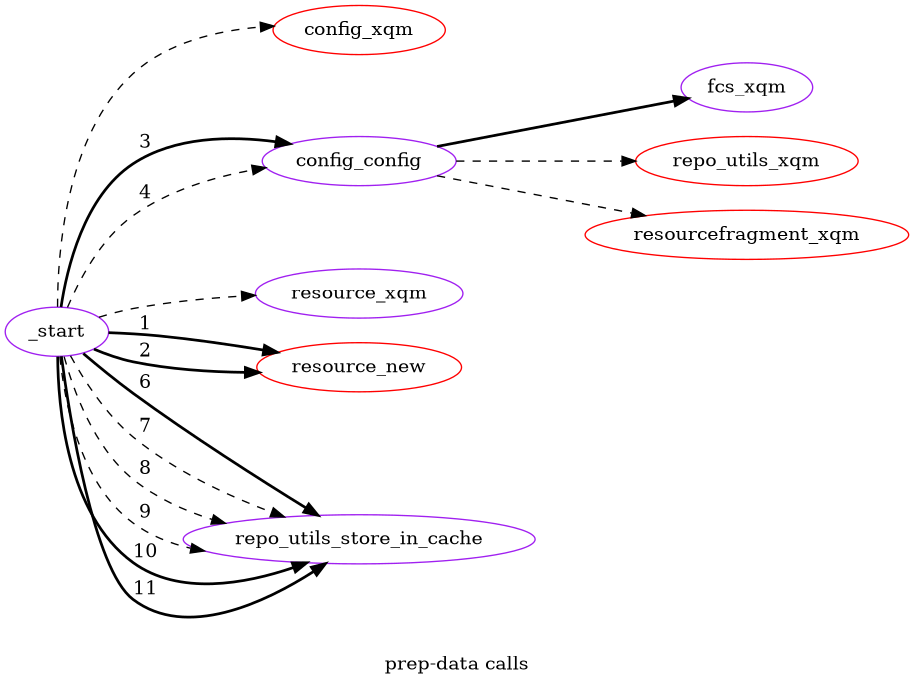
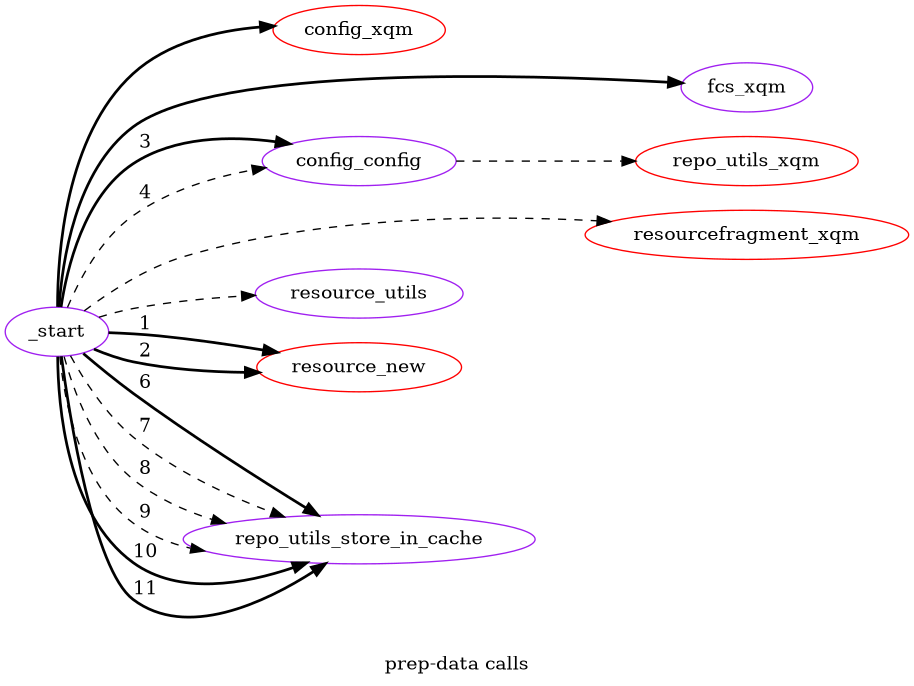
(99, 119) -> (99, 119)
(556, 124) -> (297, 84)
(534, 194) -> (332, 227)
(359, 294) -> (359, 294)
